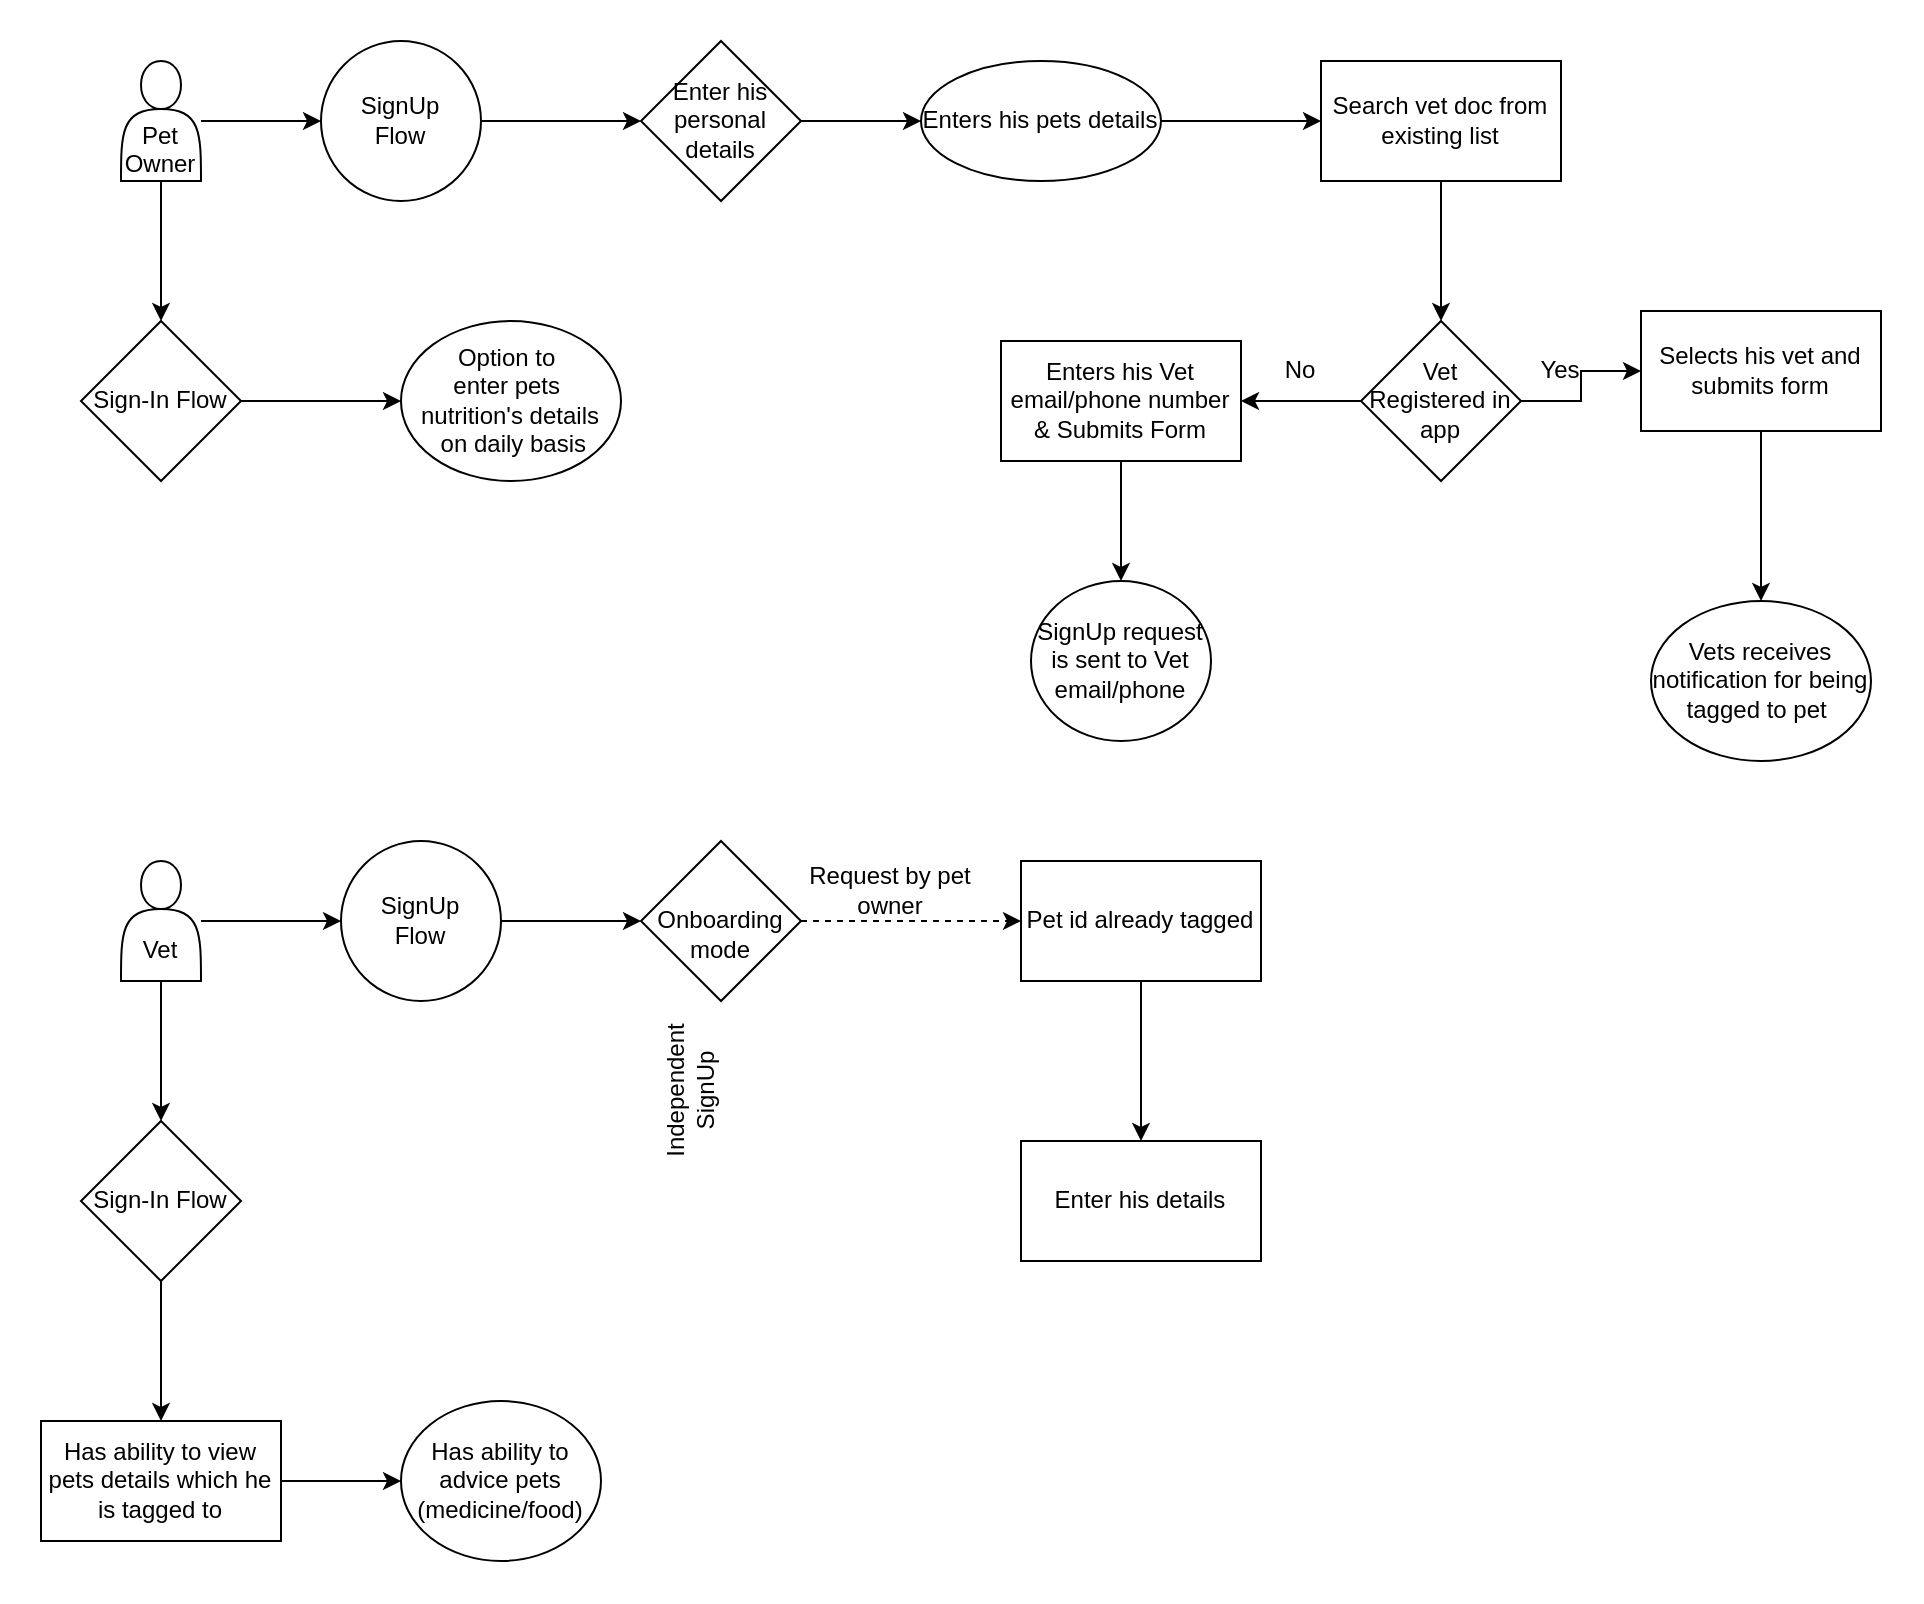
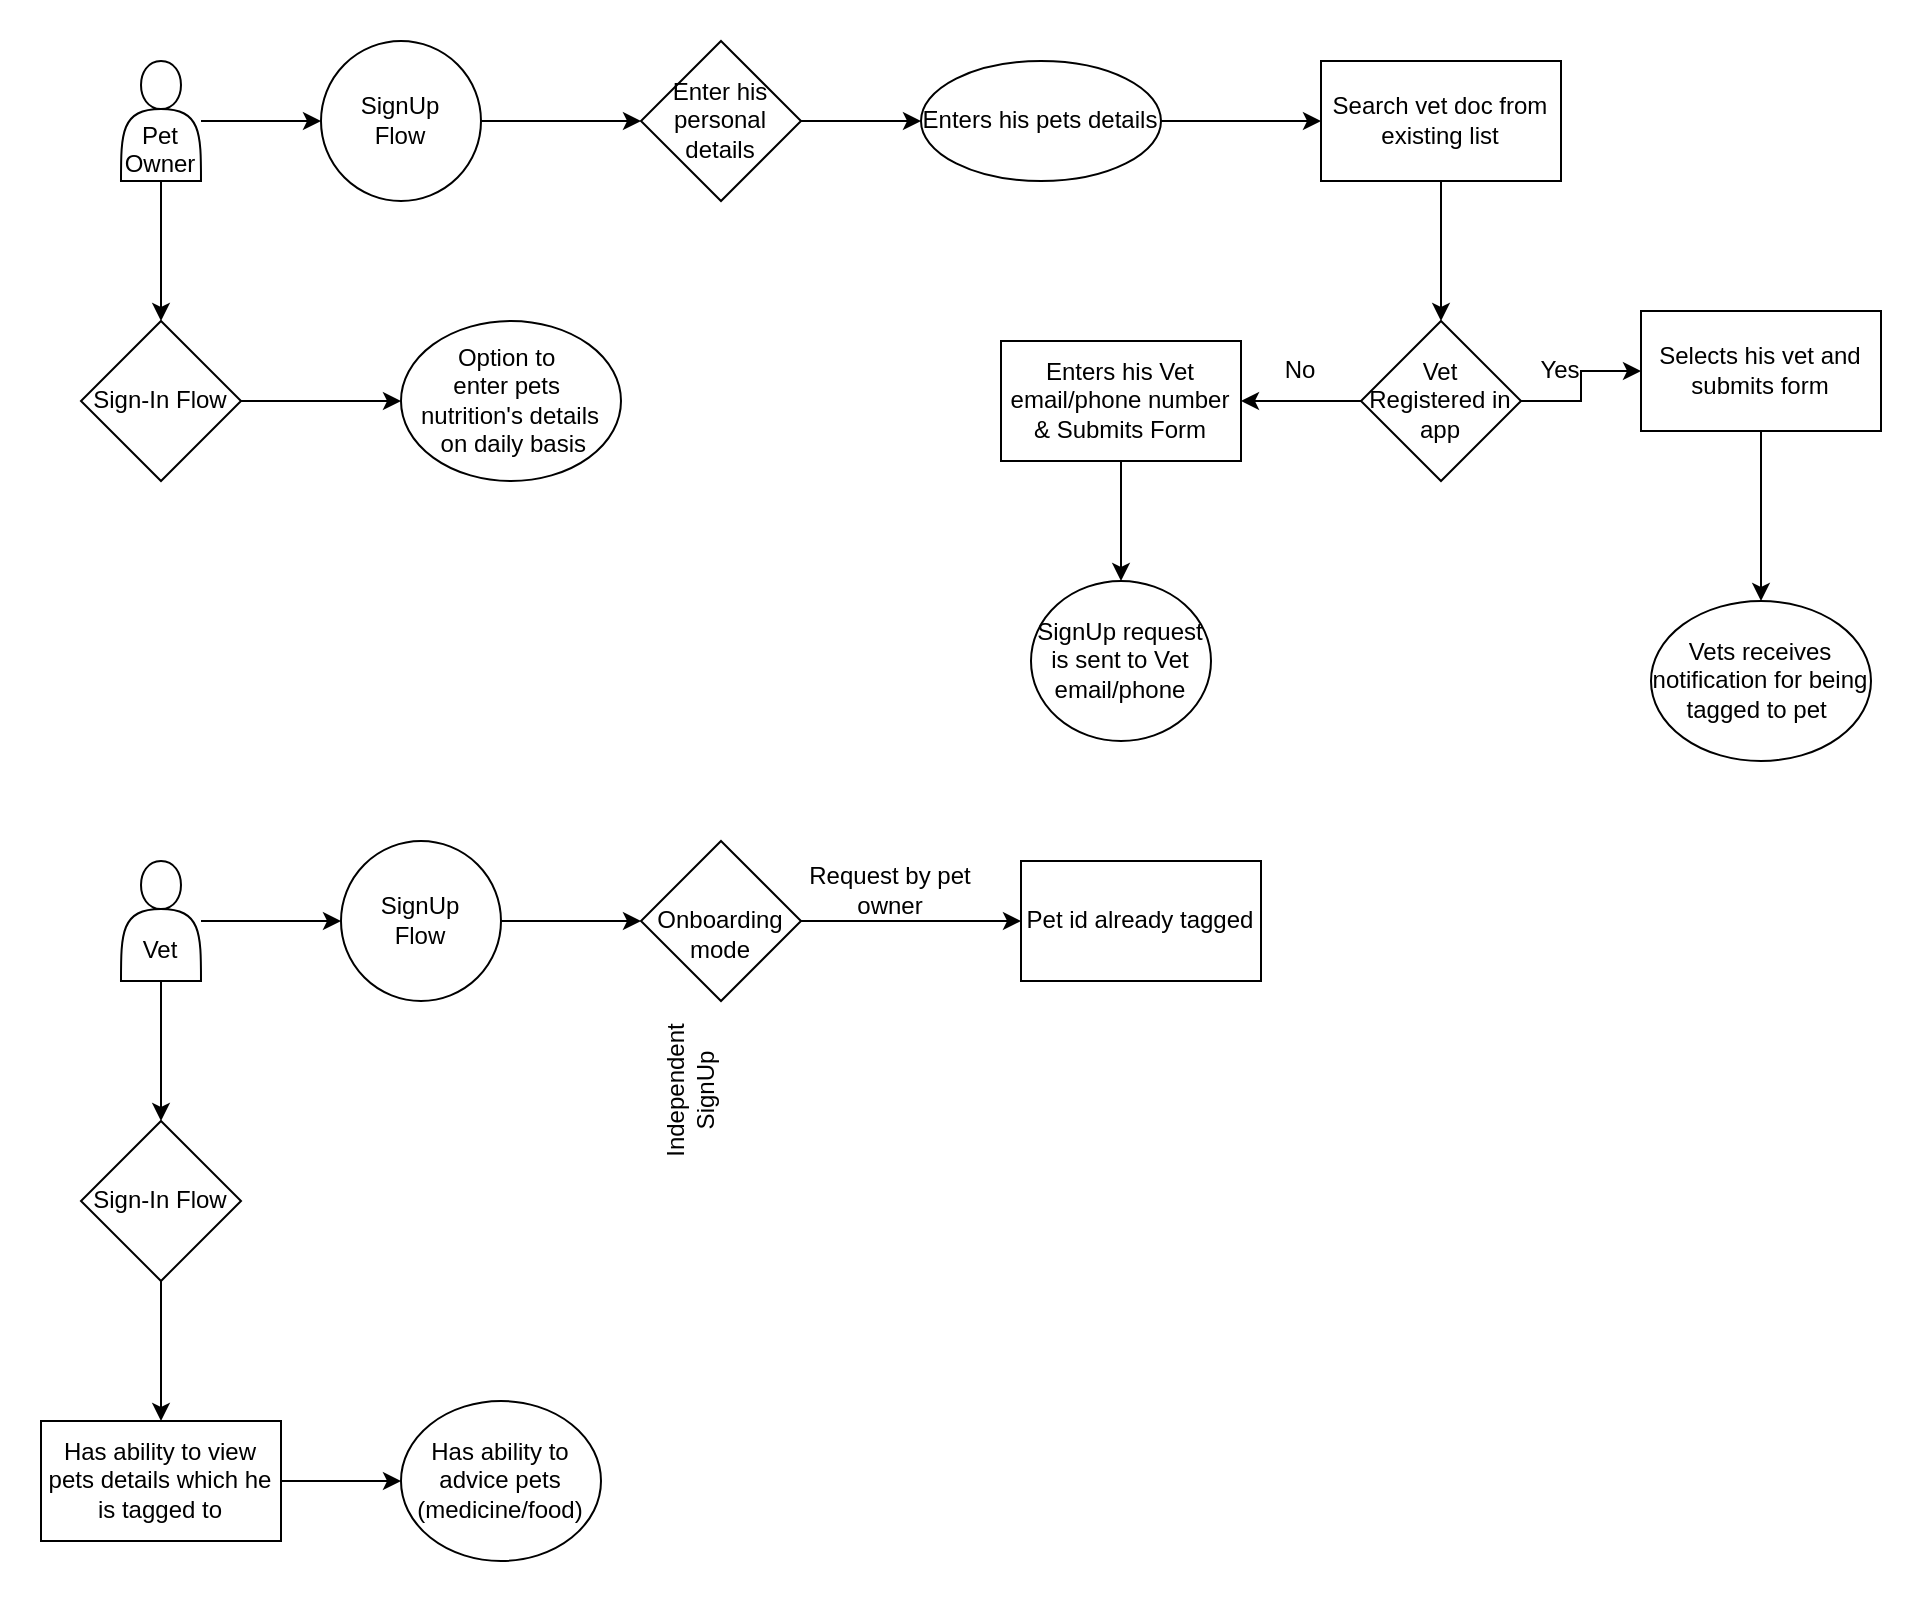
(905, 921) -> (905, 921)
(1141, 1054) -> none
(1141, 1201) -> none
